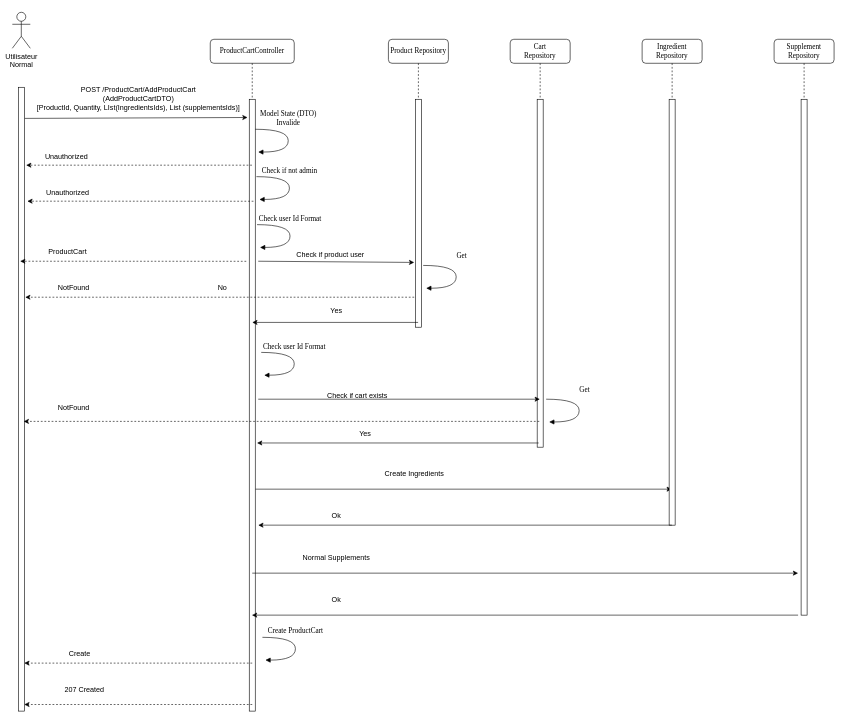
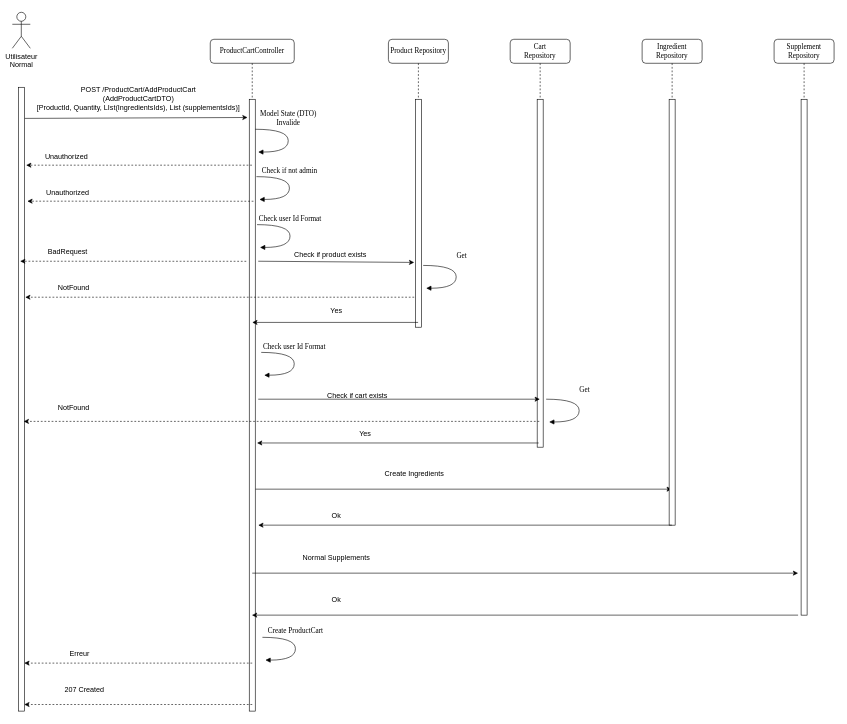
(68, 252) -> (68, 252)
(331, 255) -> (331, 255)
(222, 288) -> none
(80, 654) -> (80, 654)
